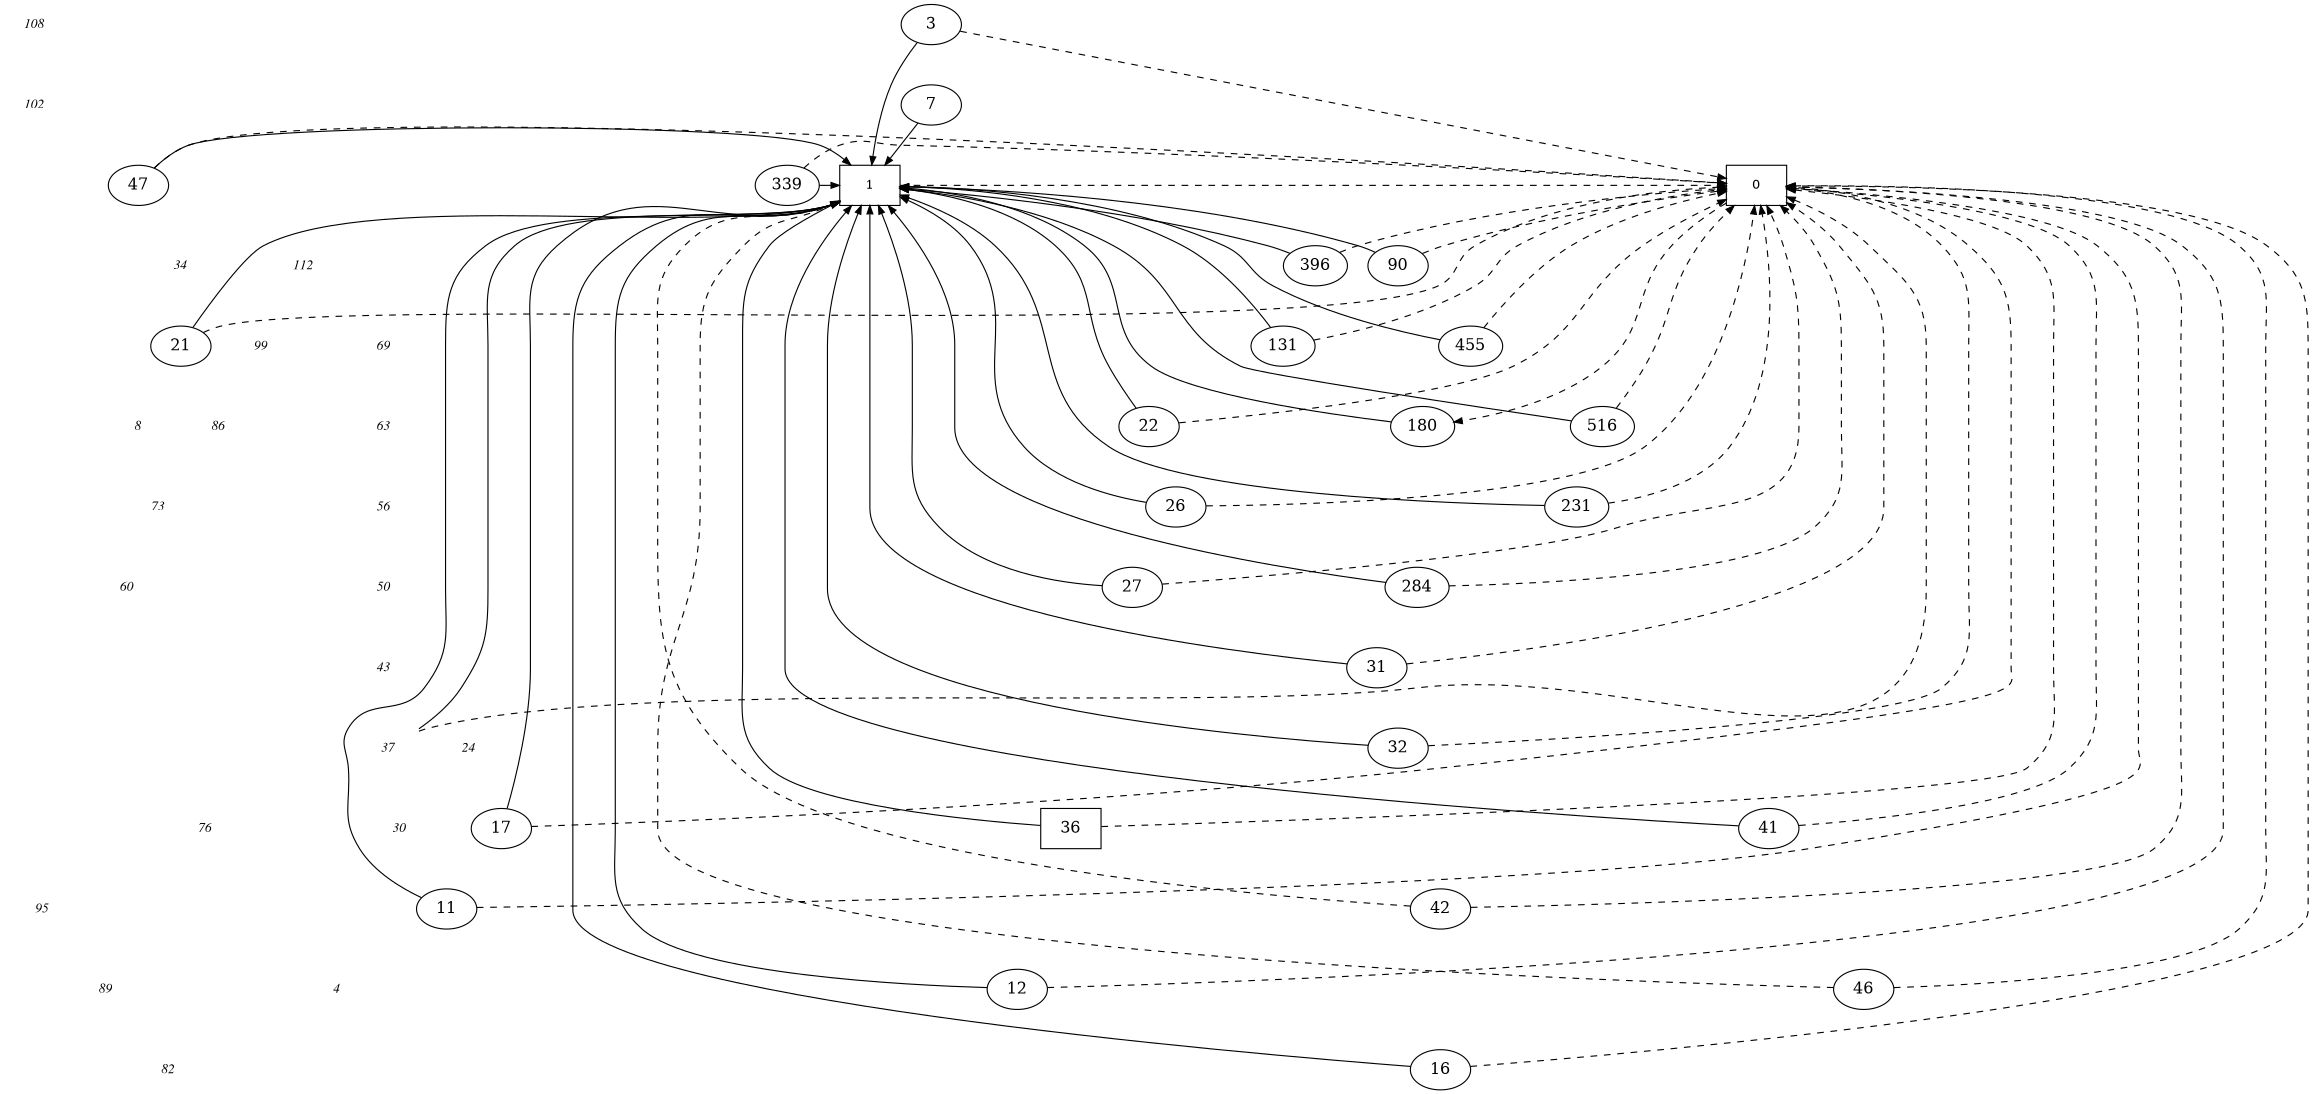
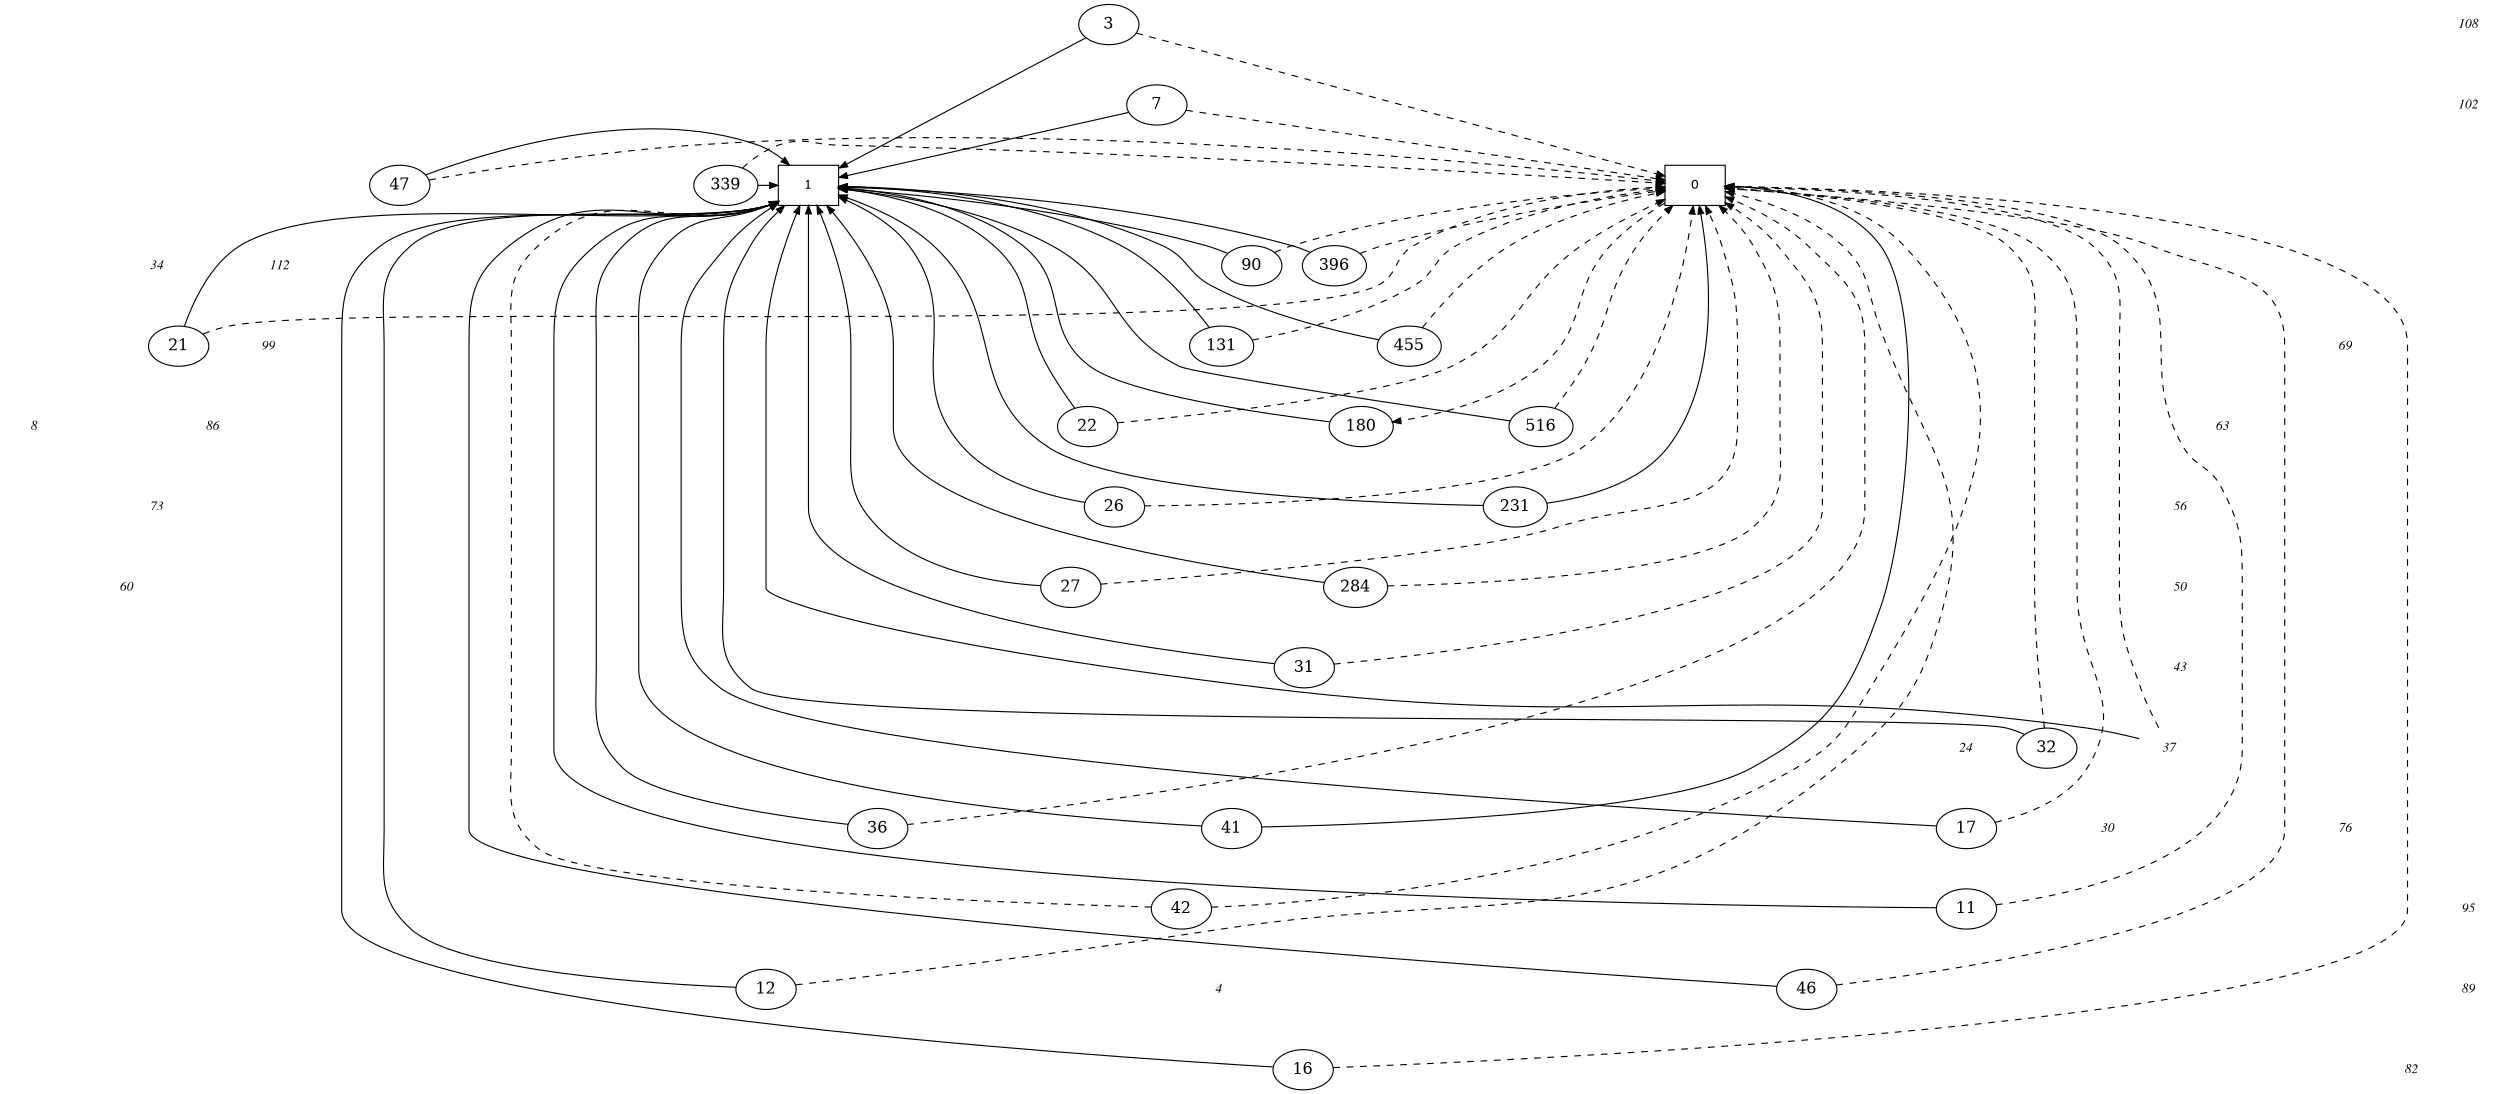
(1309, 185) -> (1421, 144)
(1754, 401) -> (1692, 401)
(2096, 505) -> (1845, 688)
(1071, 829) -> (878, 829)
(886, 917) -> (687, 887)
